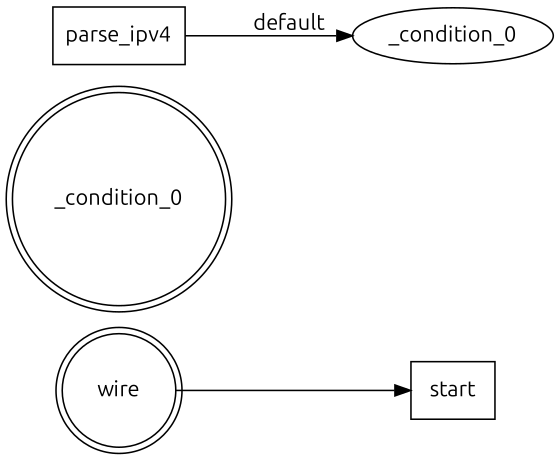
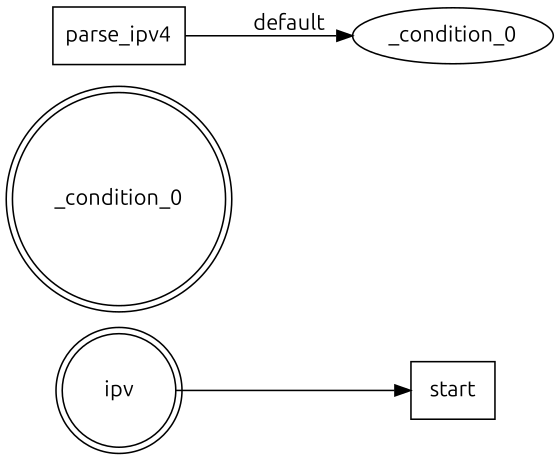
(119, 390) -> (119, 390)
